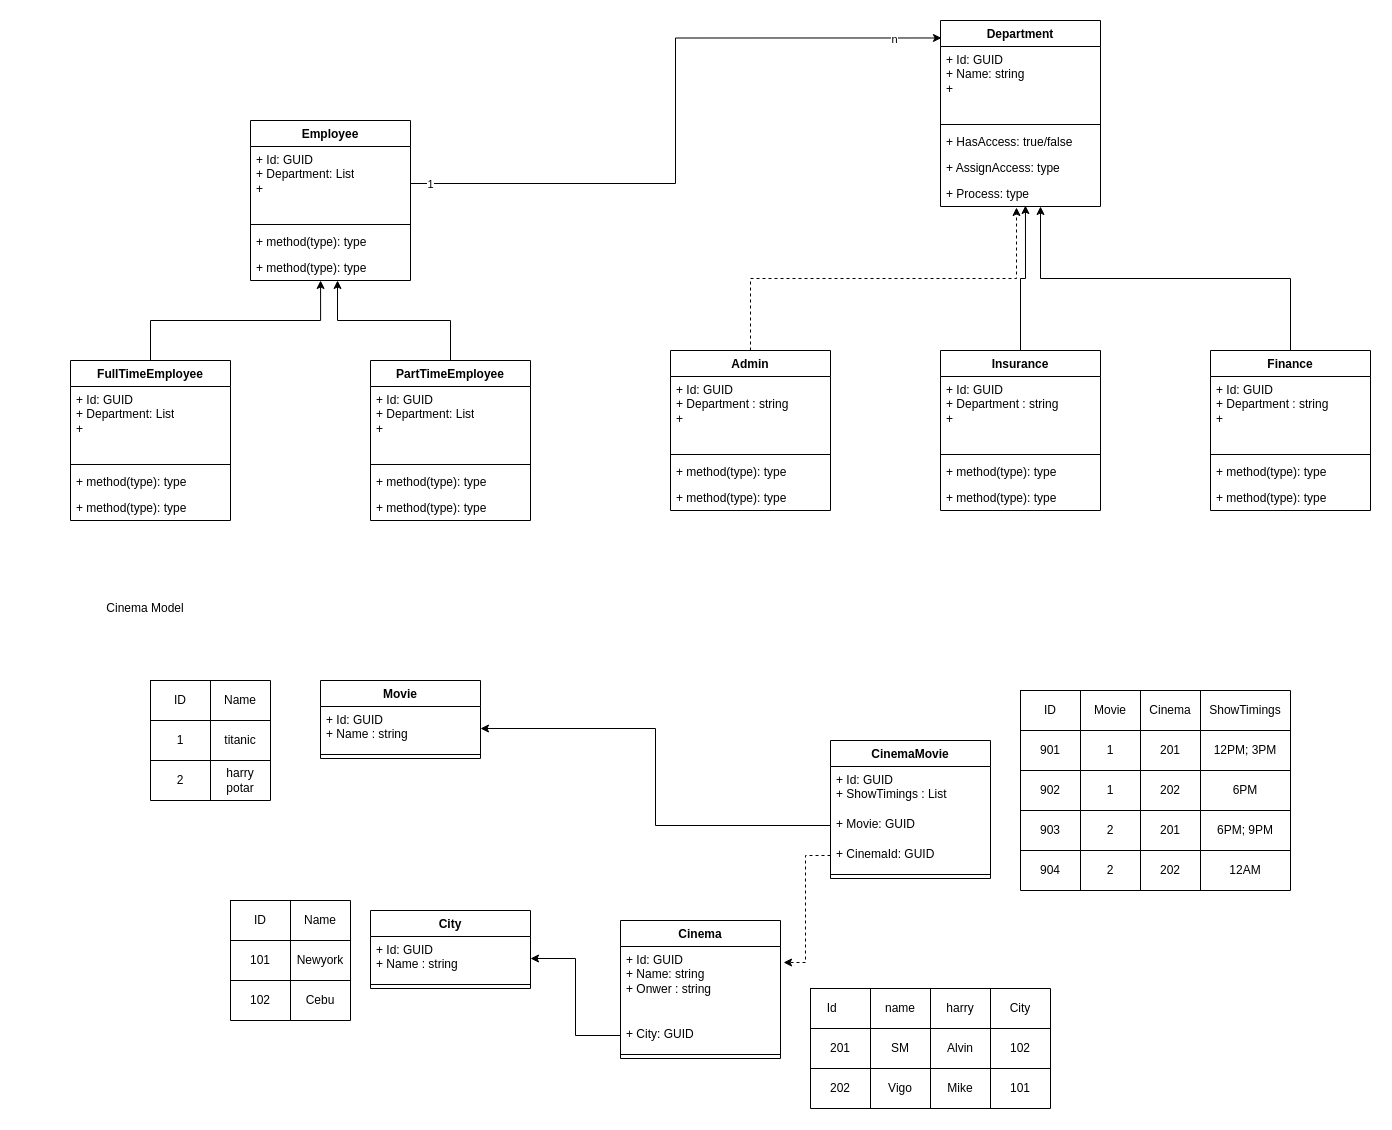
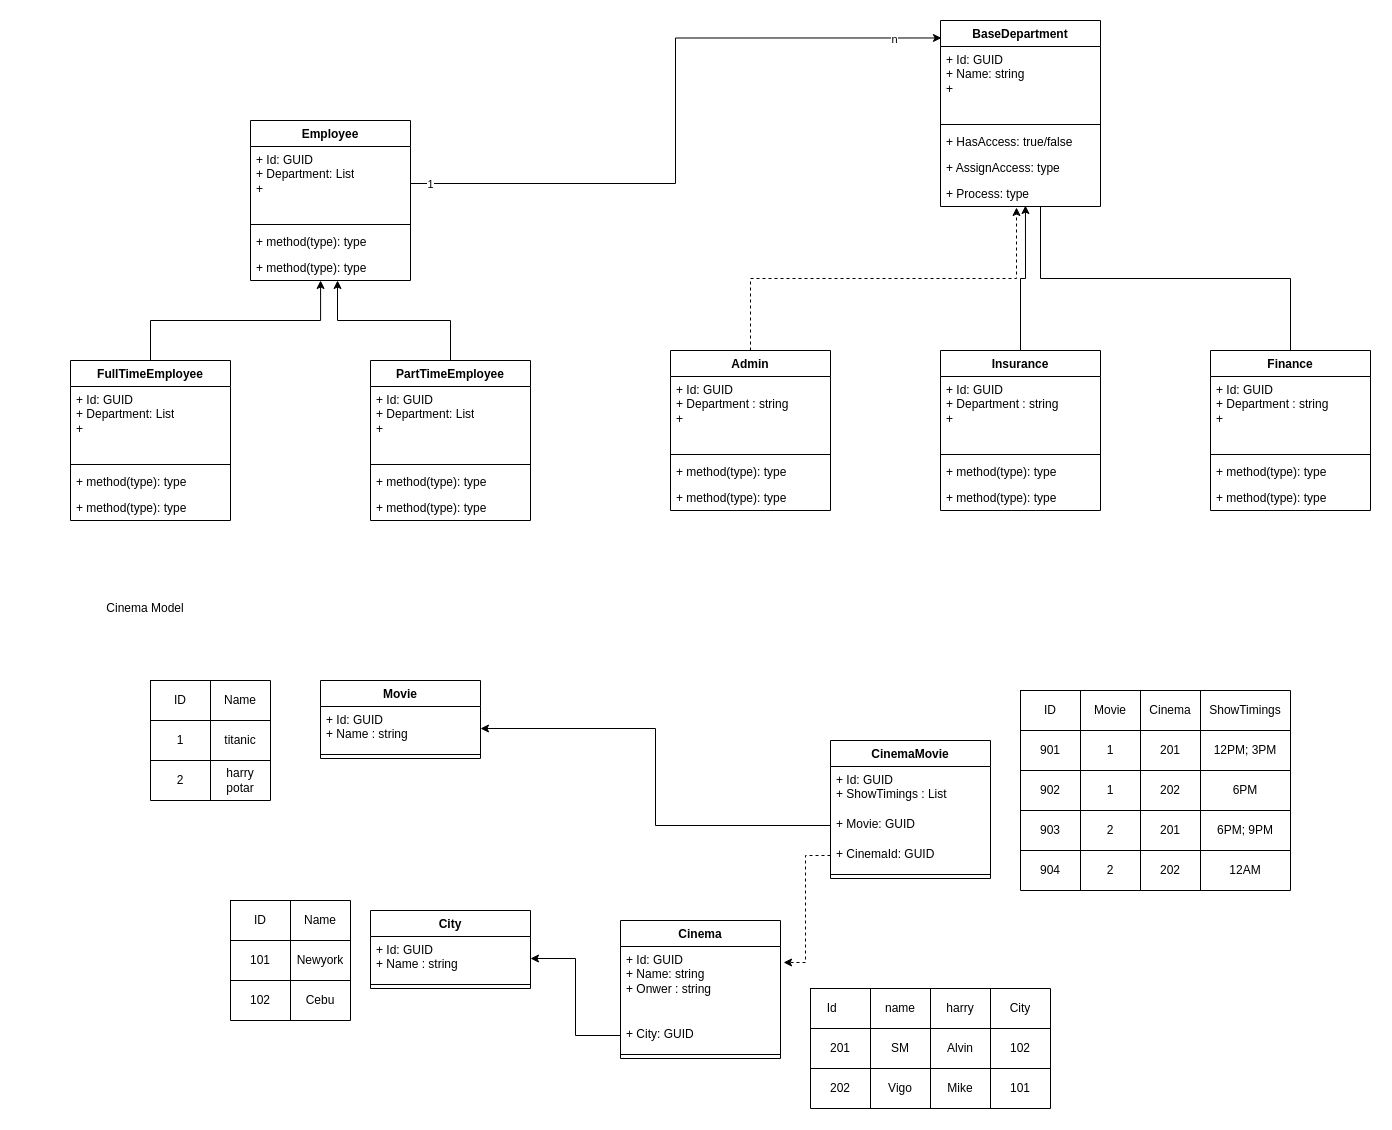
(1021, 35) -> (1021, 35)
(1041, 214) -> (1041, 212)
